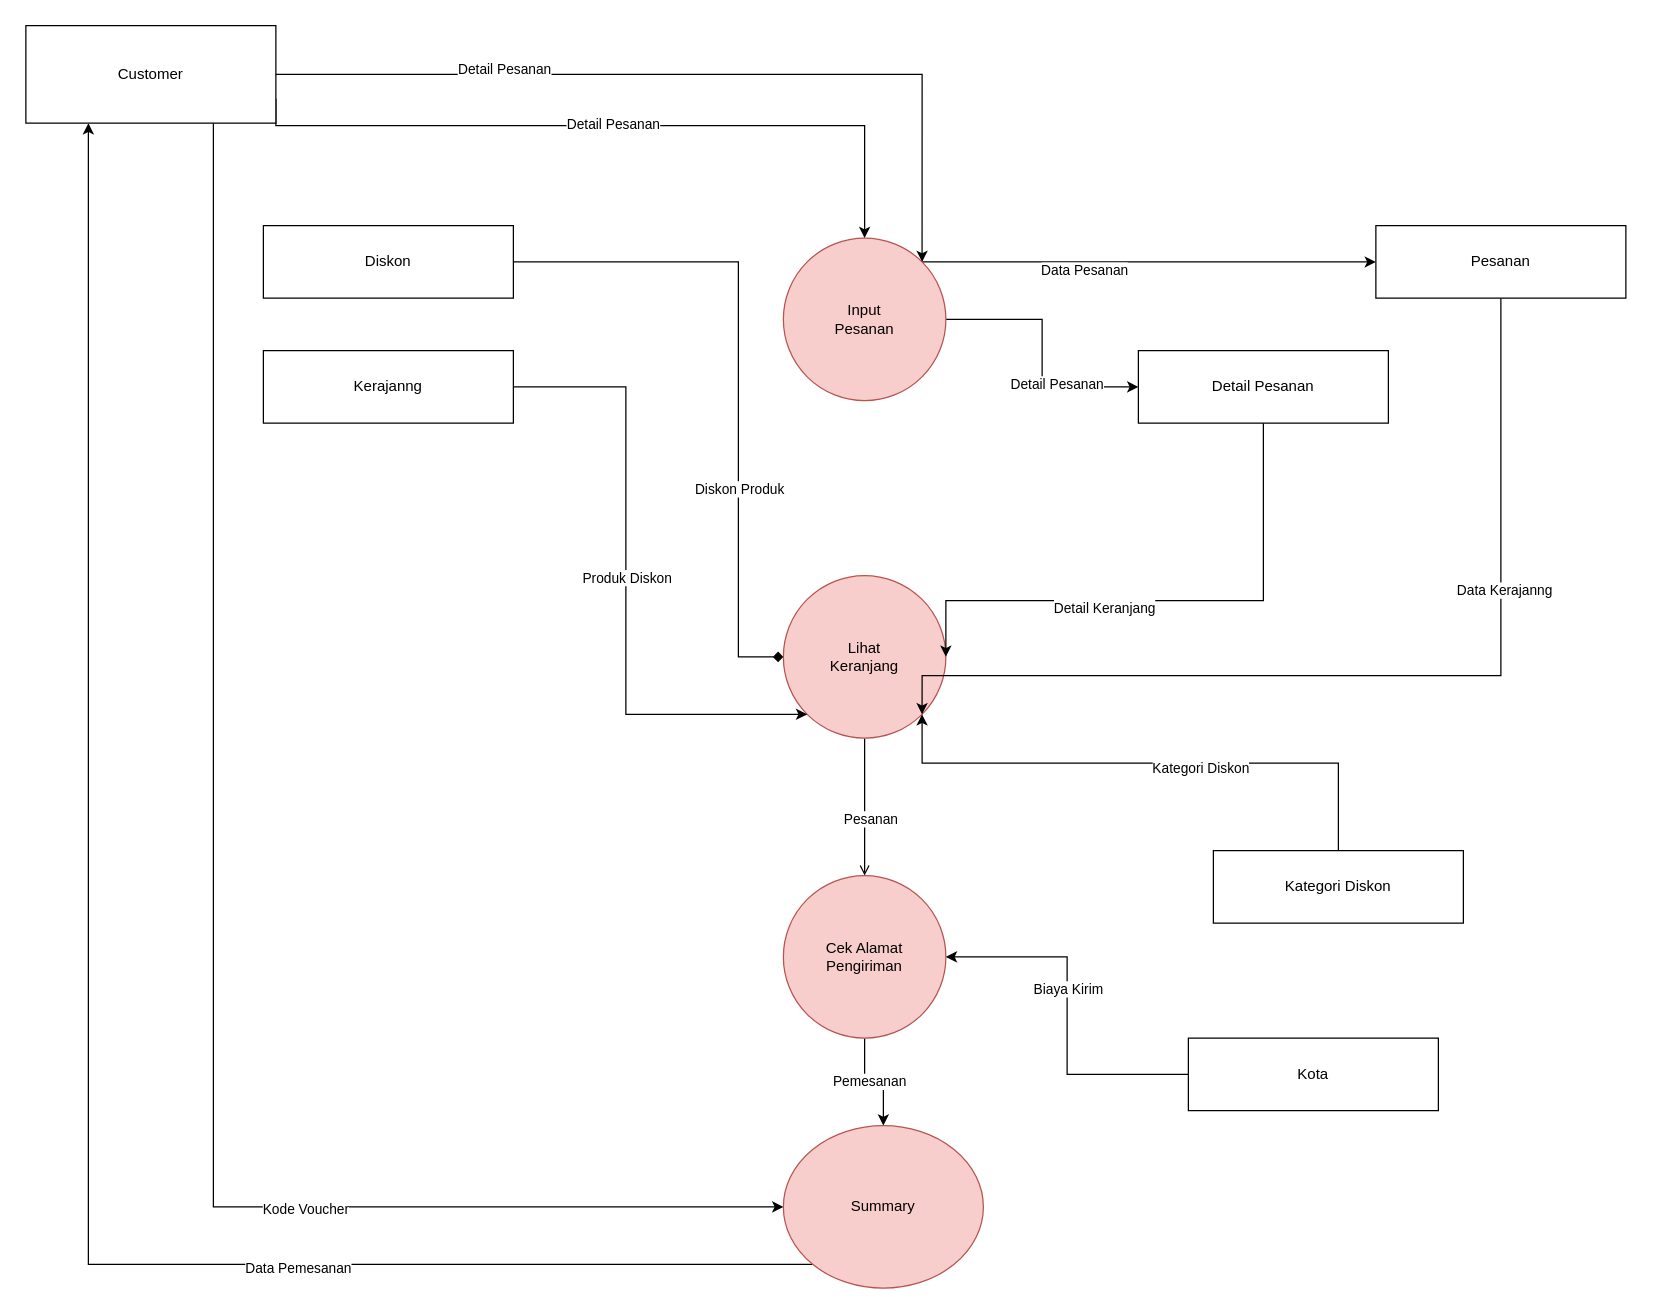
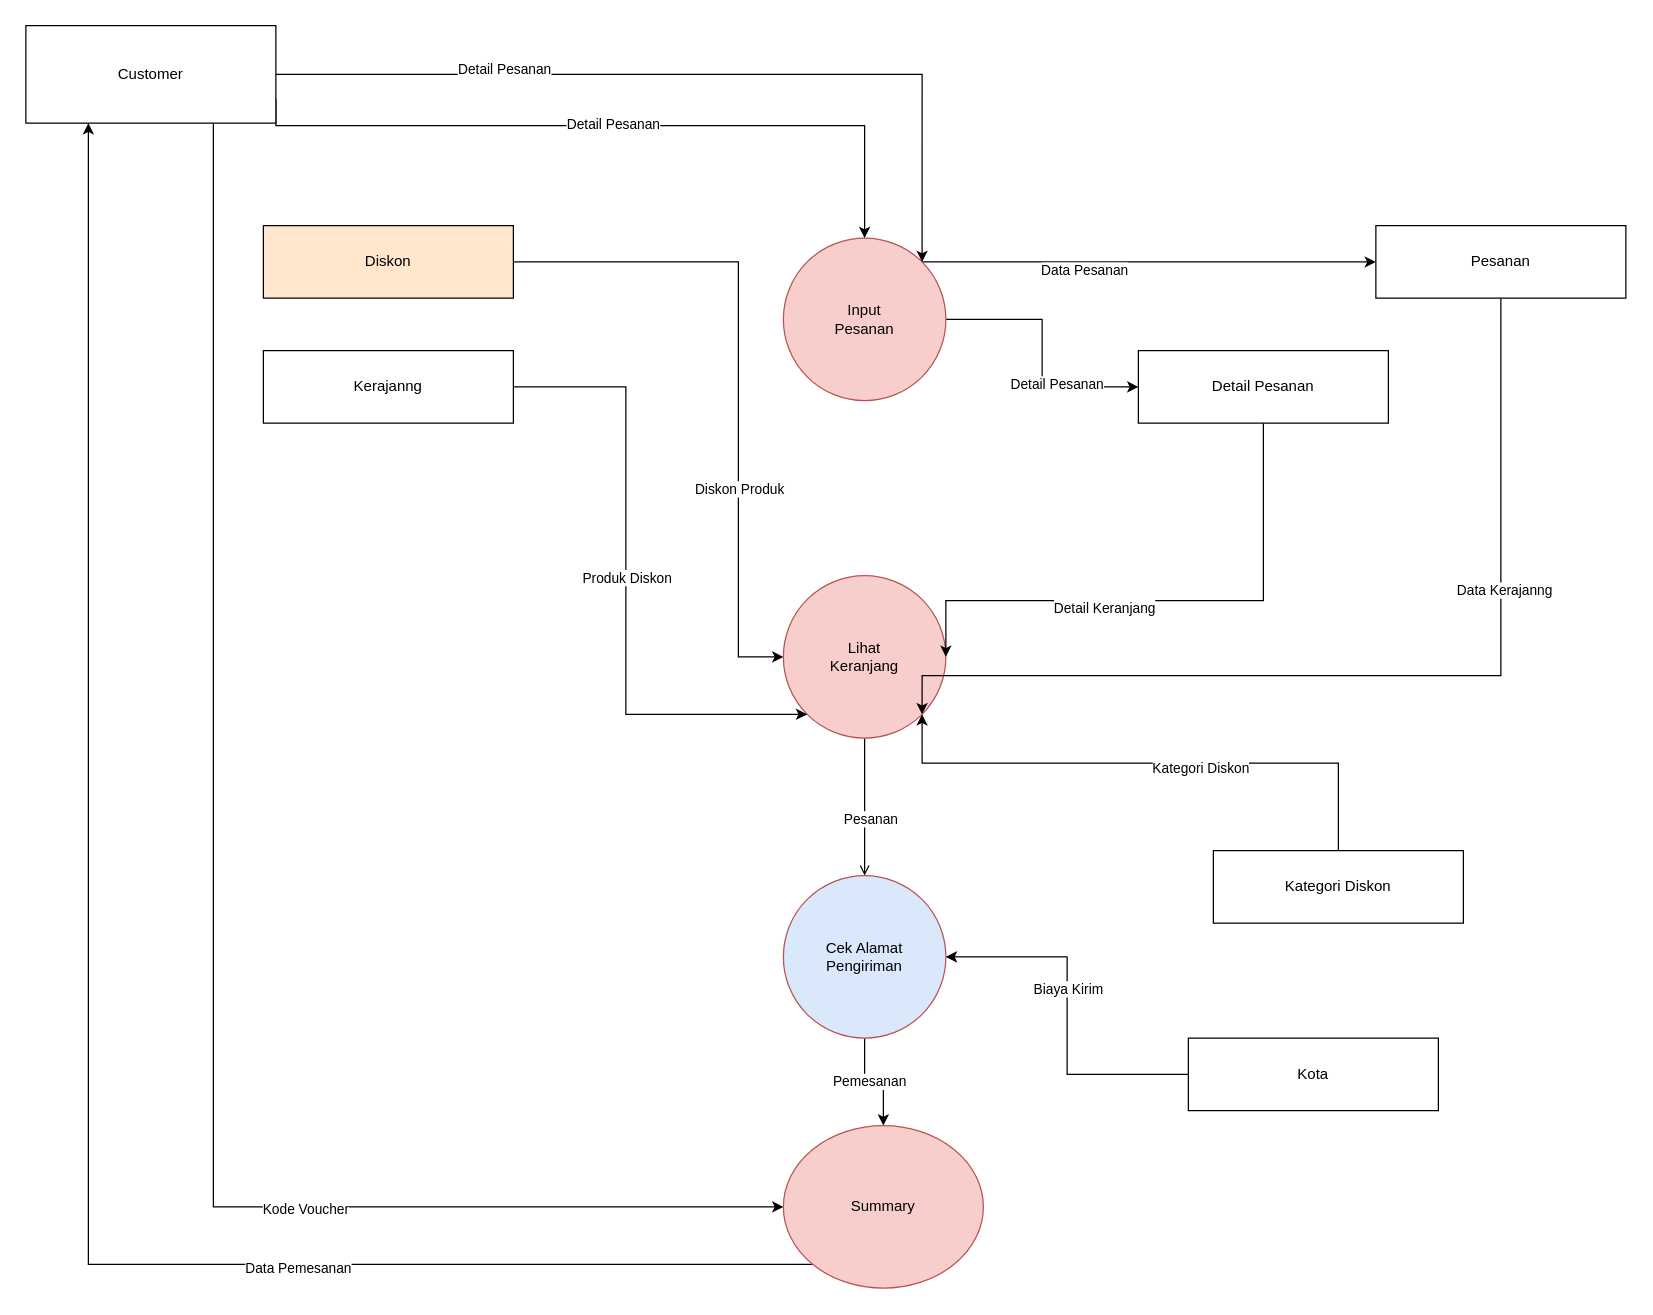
(388, 262) -> (388, 262)
(772, 657) -> (773, 657)
(864, 957) -> (864, 957)
